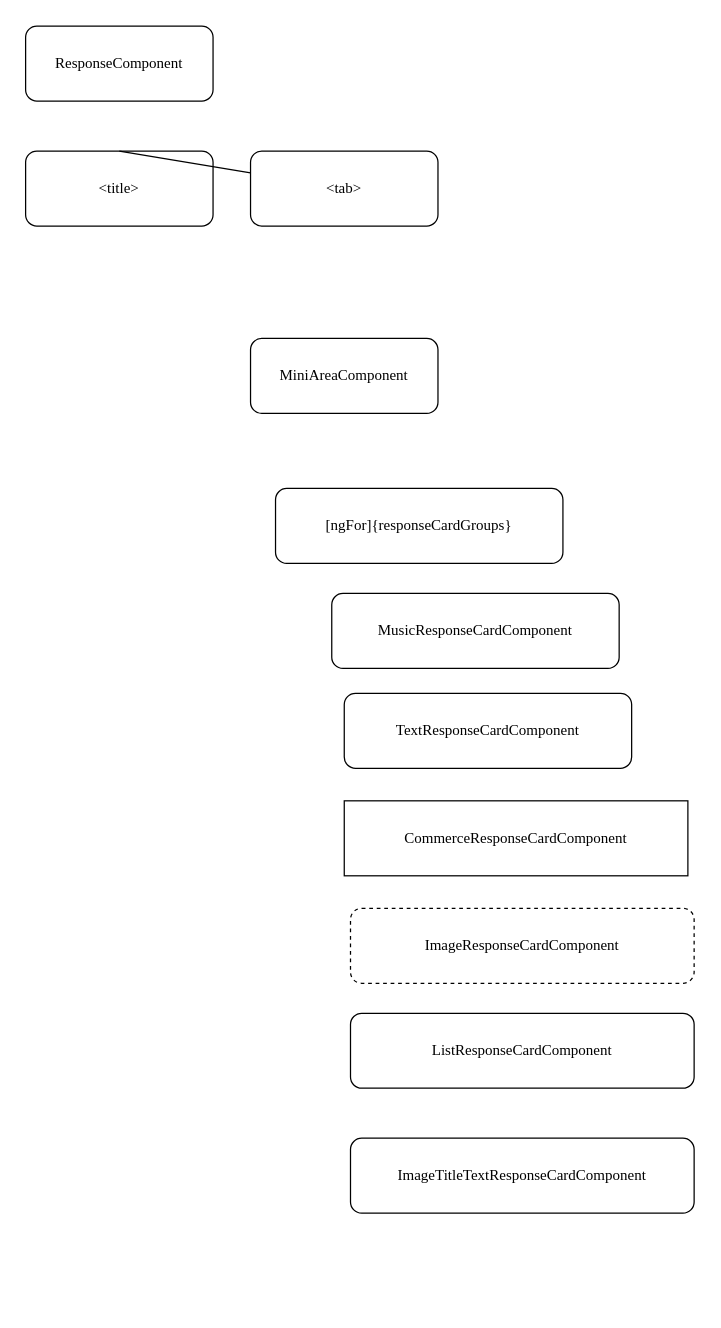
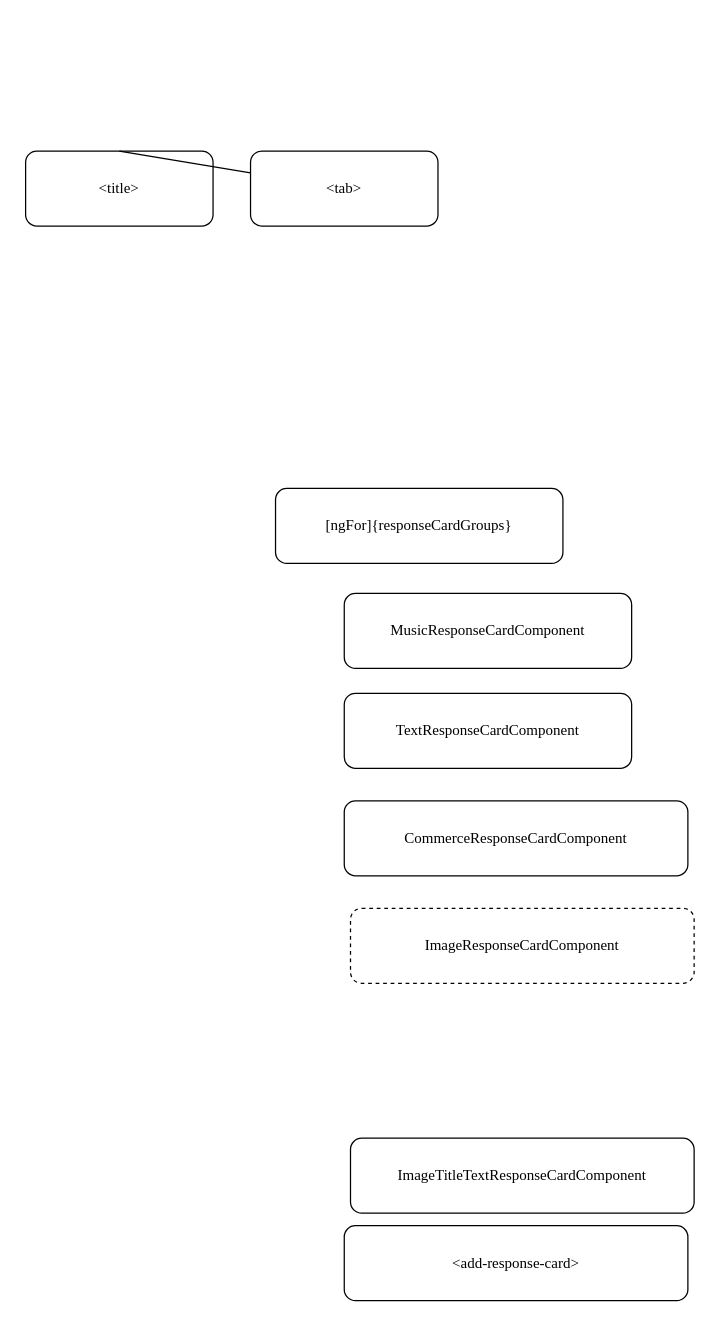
(119, 63) -> none
(344, 376) -> none
(476, 631) -> (488, 631)
(516, 838) -> (516, 838)
(523, 1051) -> none
none -> (516, 1263)
